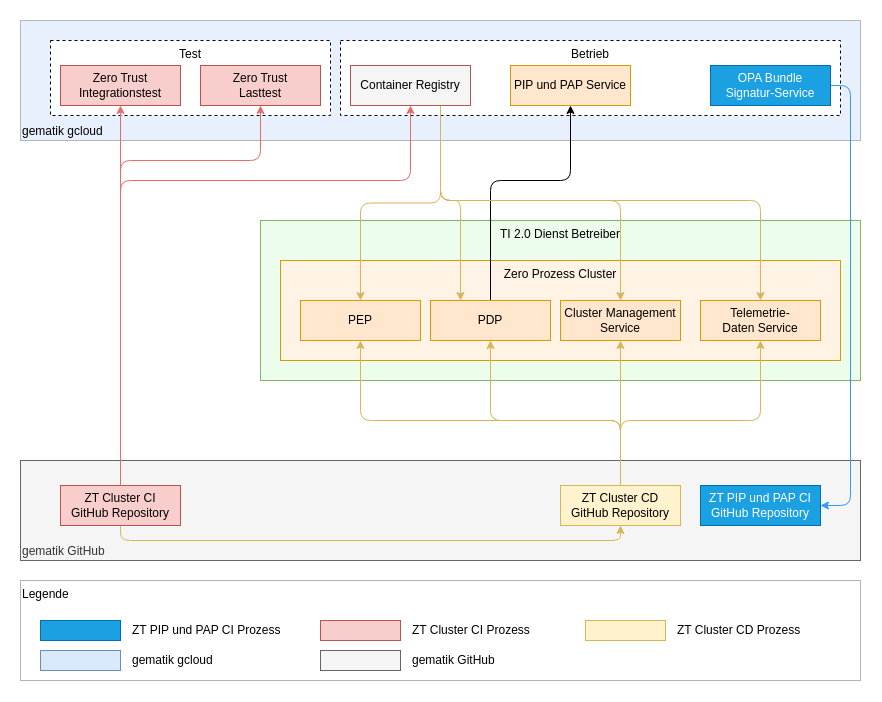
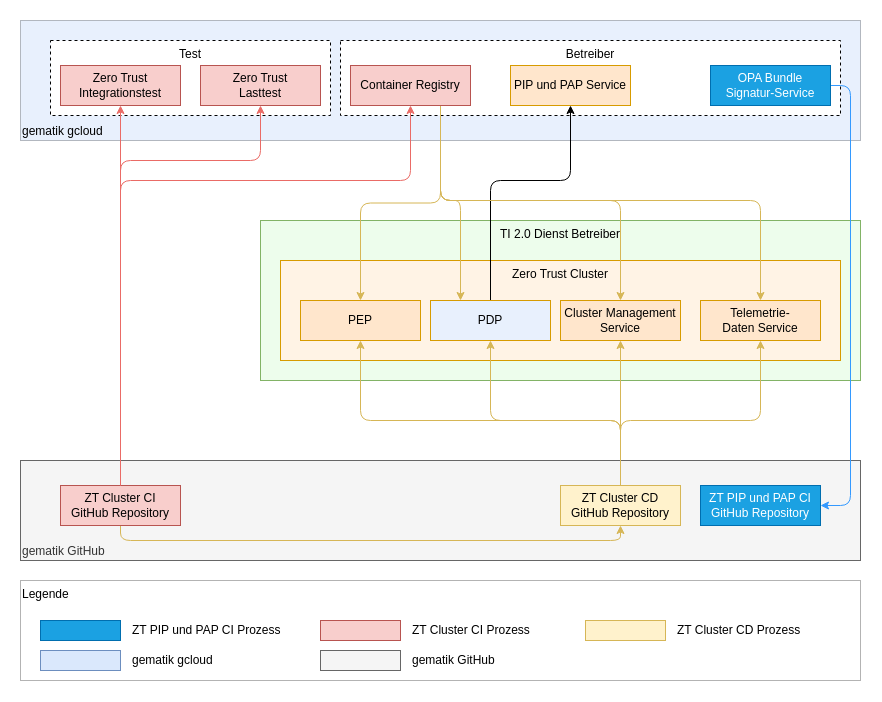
(591, 55) -> (591, 55)
(411, 86) -> (411, 86)
(561, 275) -> (561, 275)
(491, 321) -> (491, 321)
